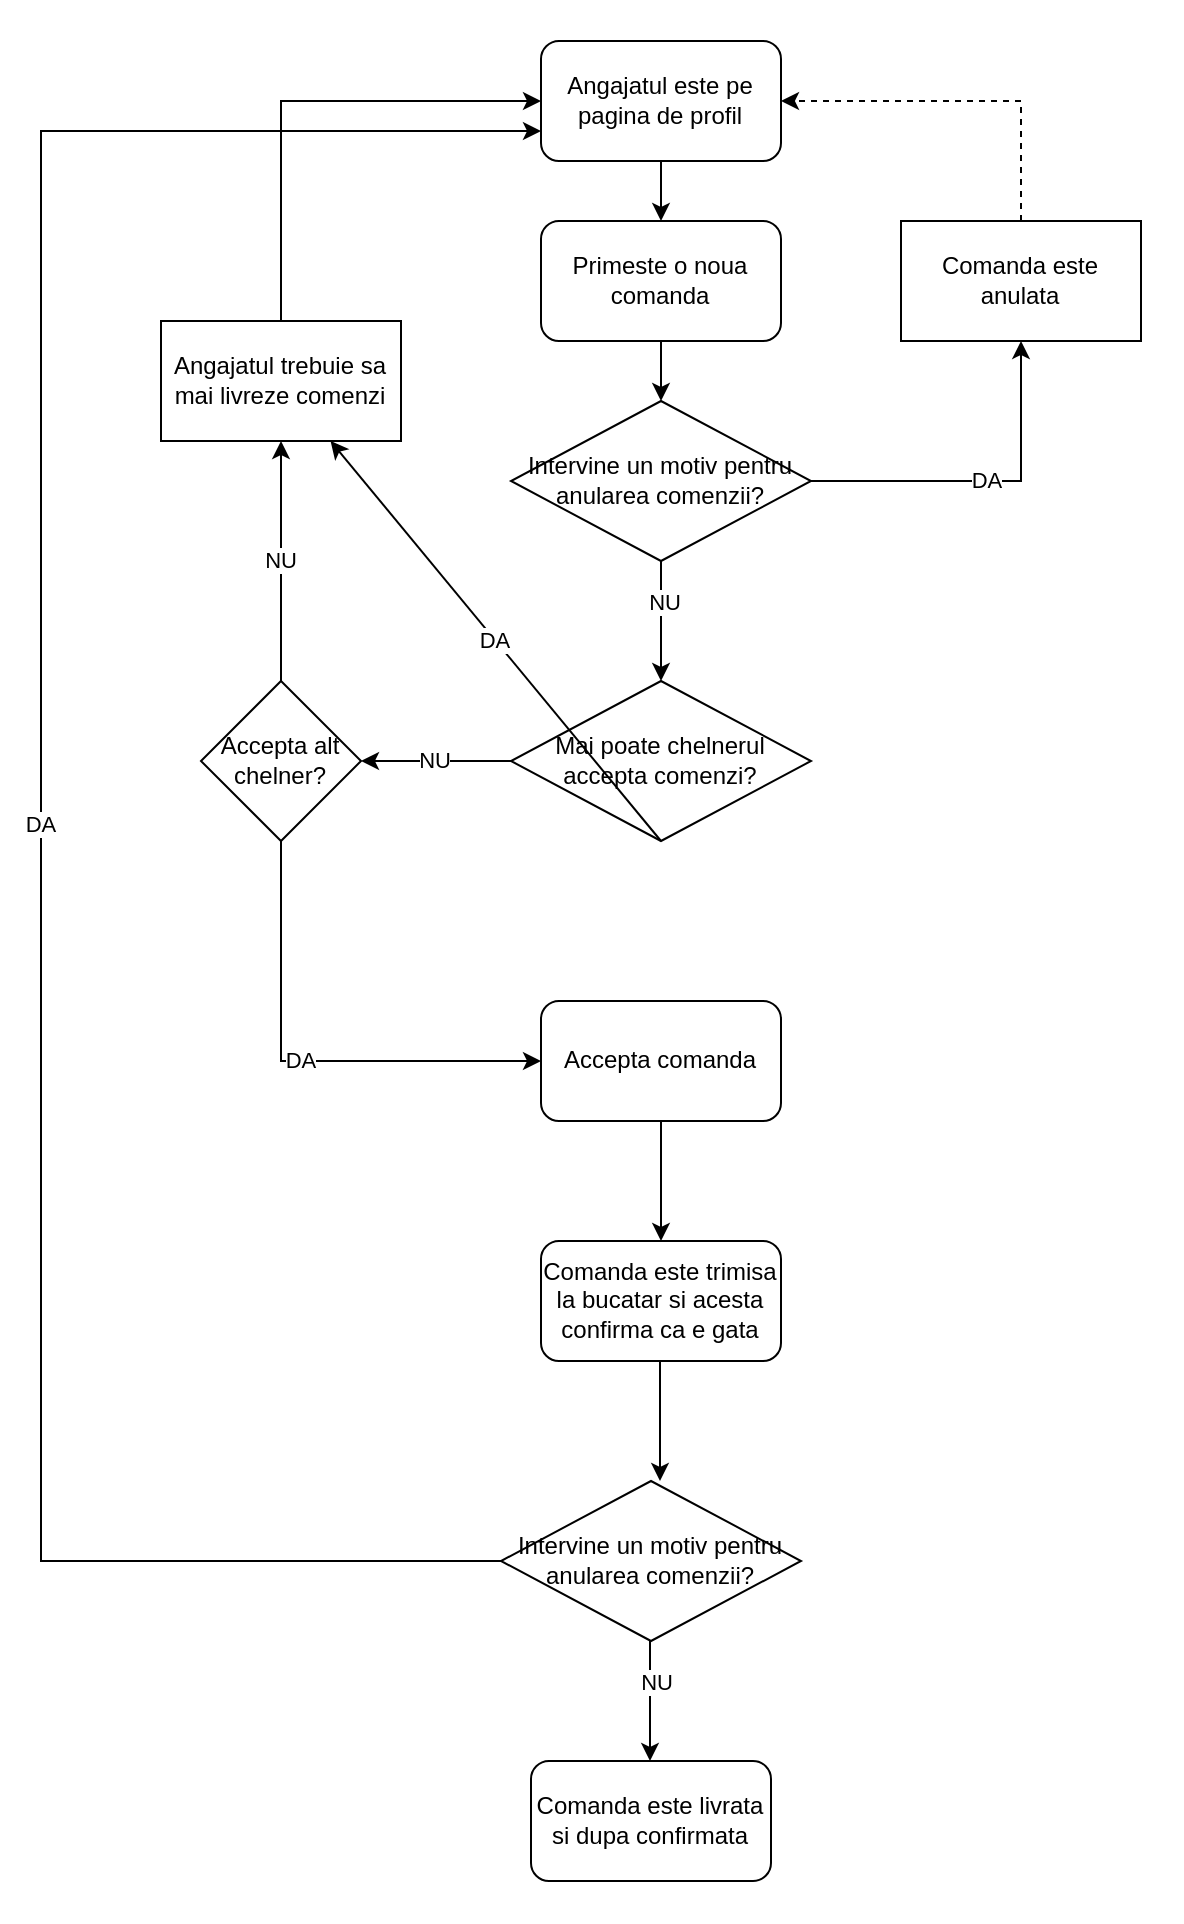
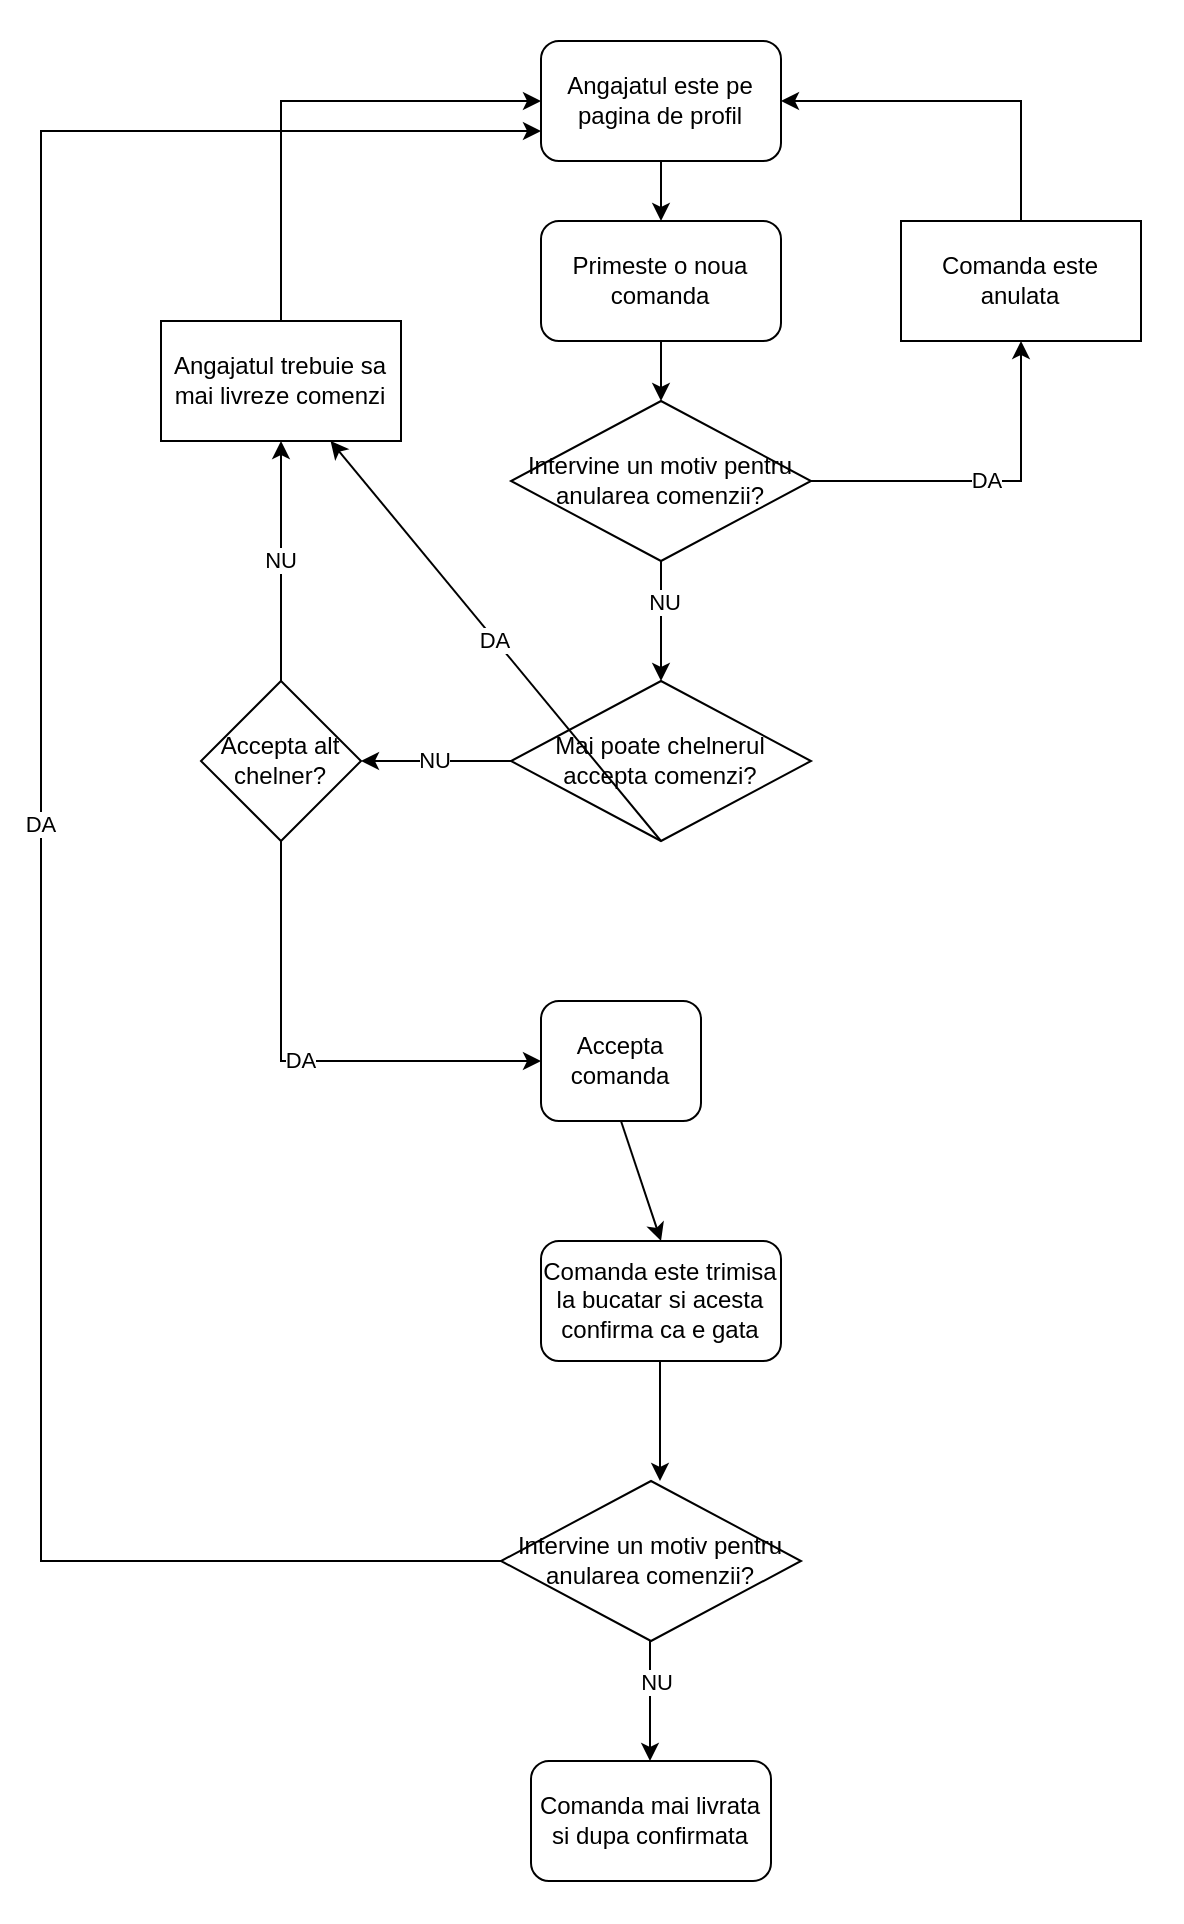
(965, 101) -> (965, 101)
(661, 1061) -> (621, 1061)
(651, 1821) -> (651, 1821)
